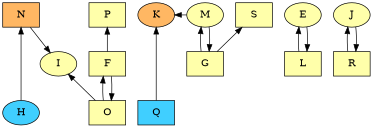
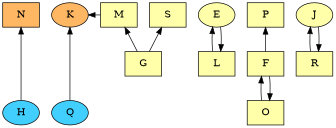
(205, 15) -> (119, 15)
(210, 36) -> none
(58, 64) -> none
(156, 113) -> (70, 113)
